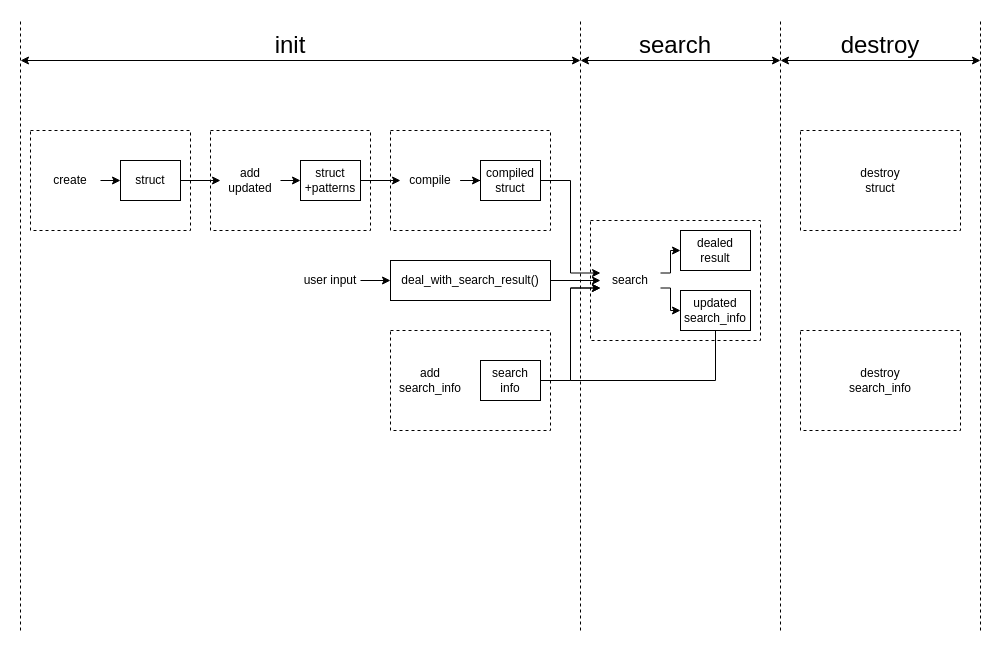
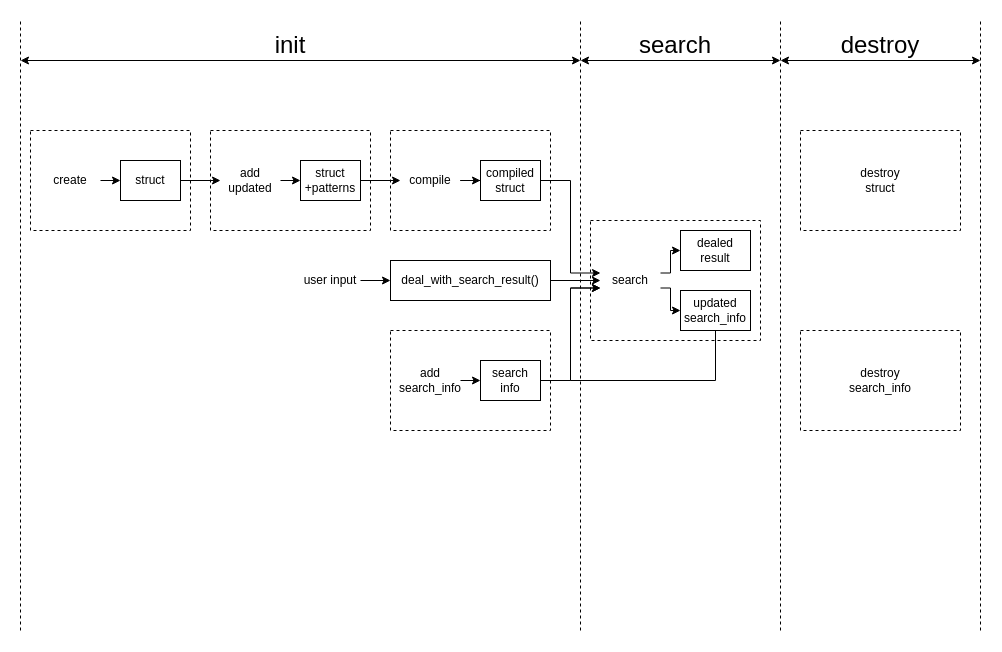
none -> (467, 381)
